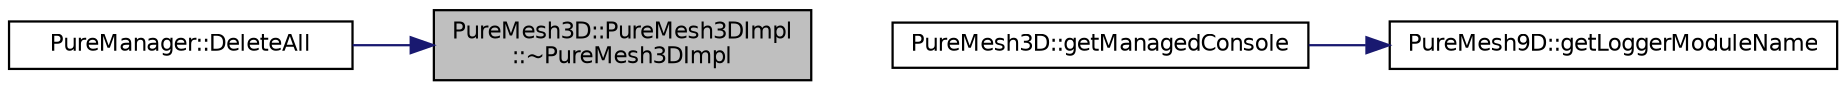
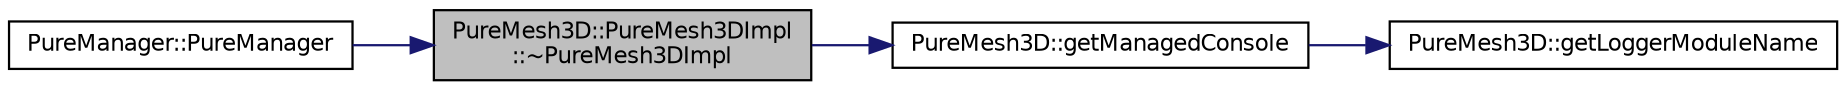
(181, 45) -> (181, 45)
none -> (841, 45)
(1613, 45) -> (1613, 45)
